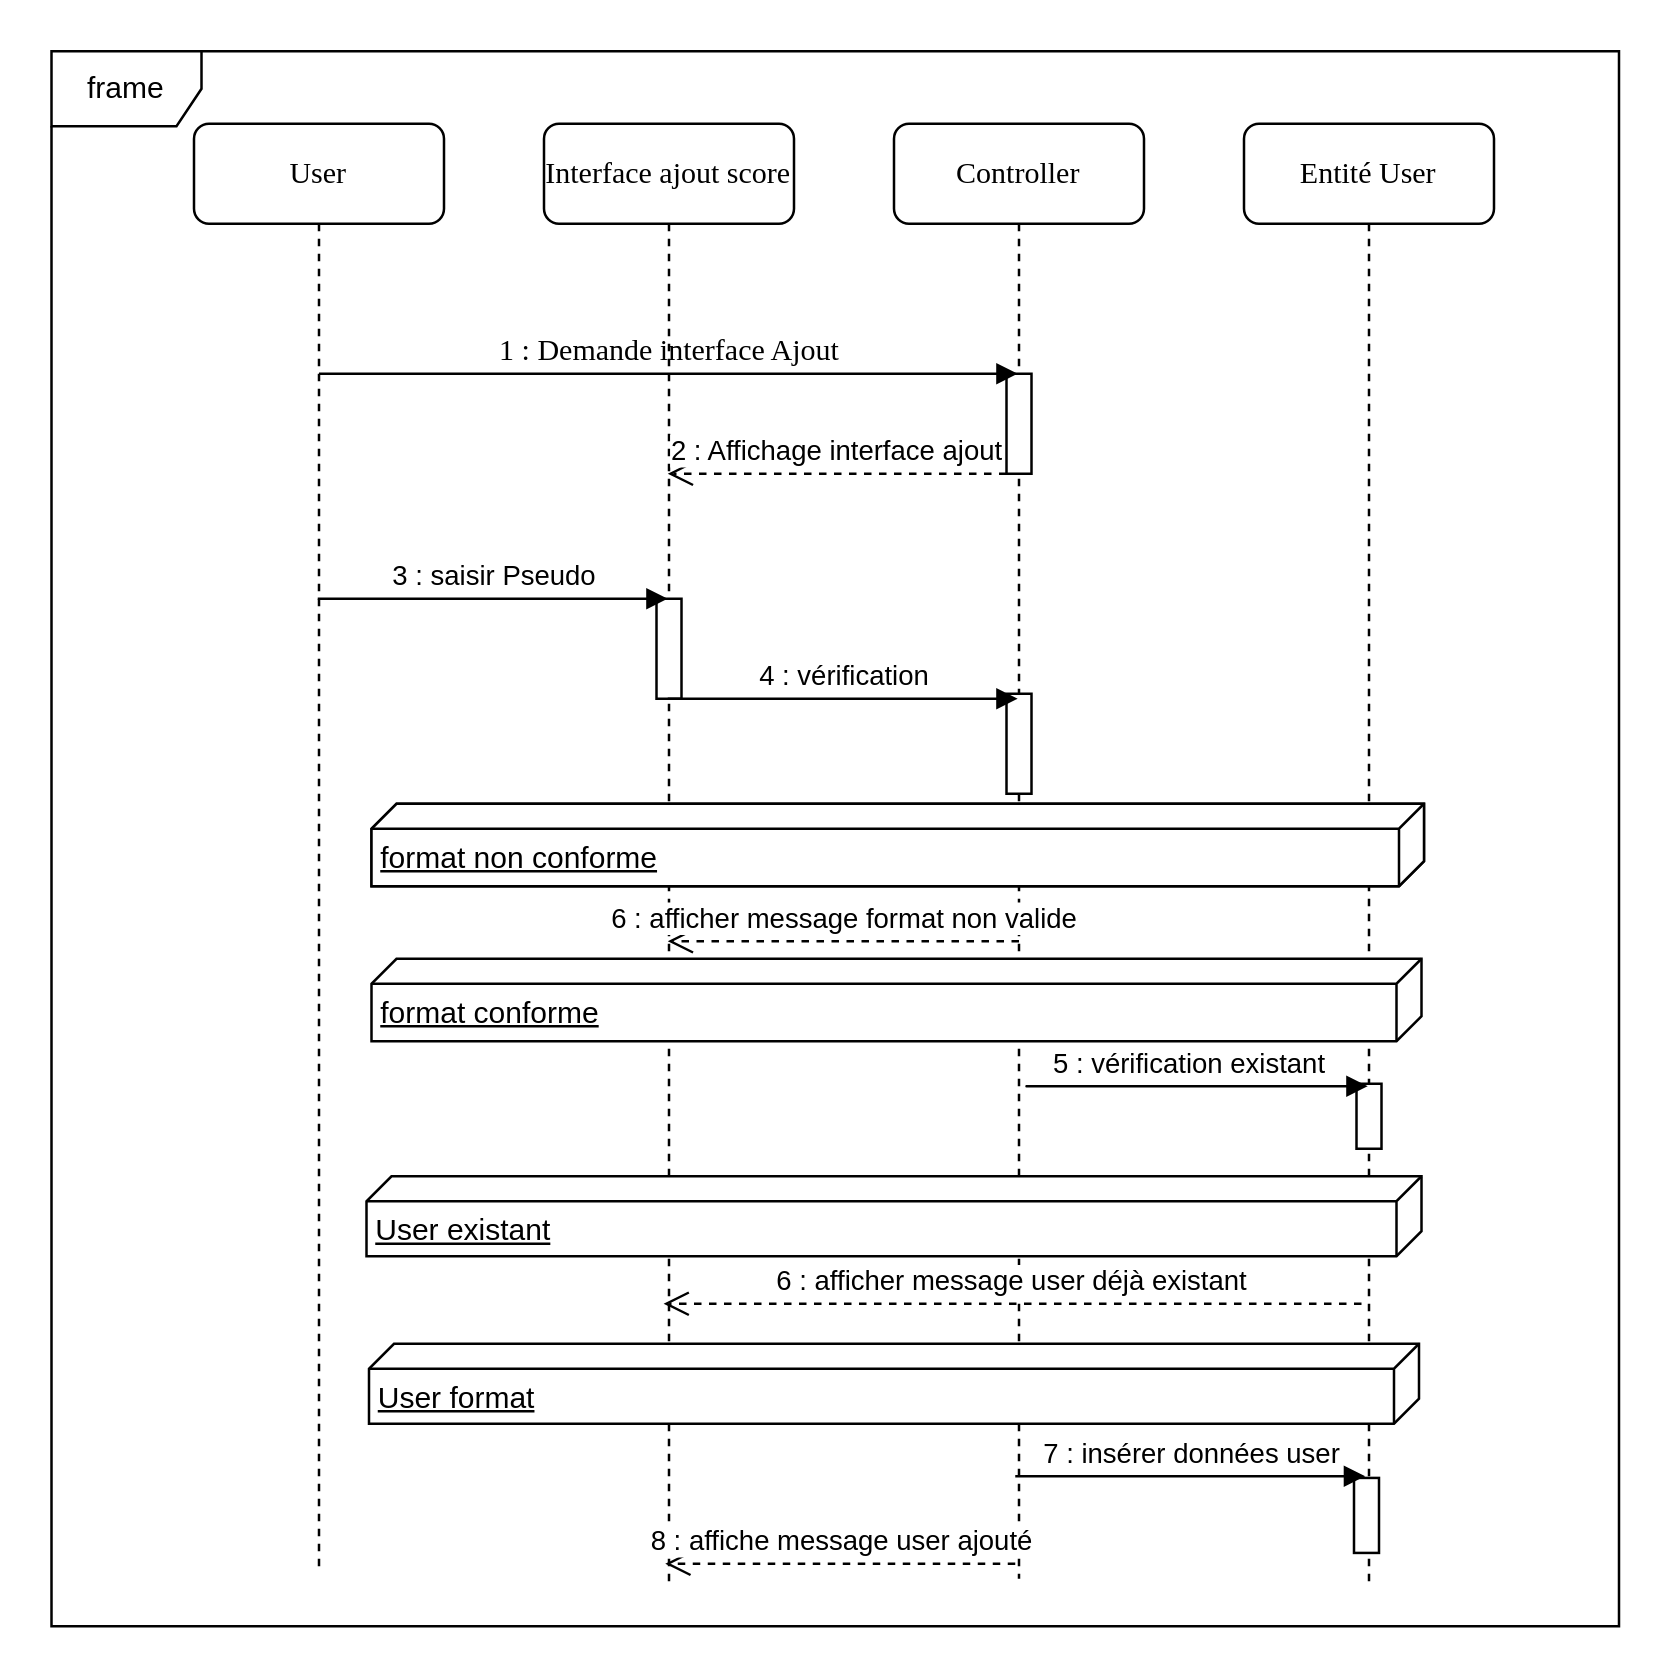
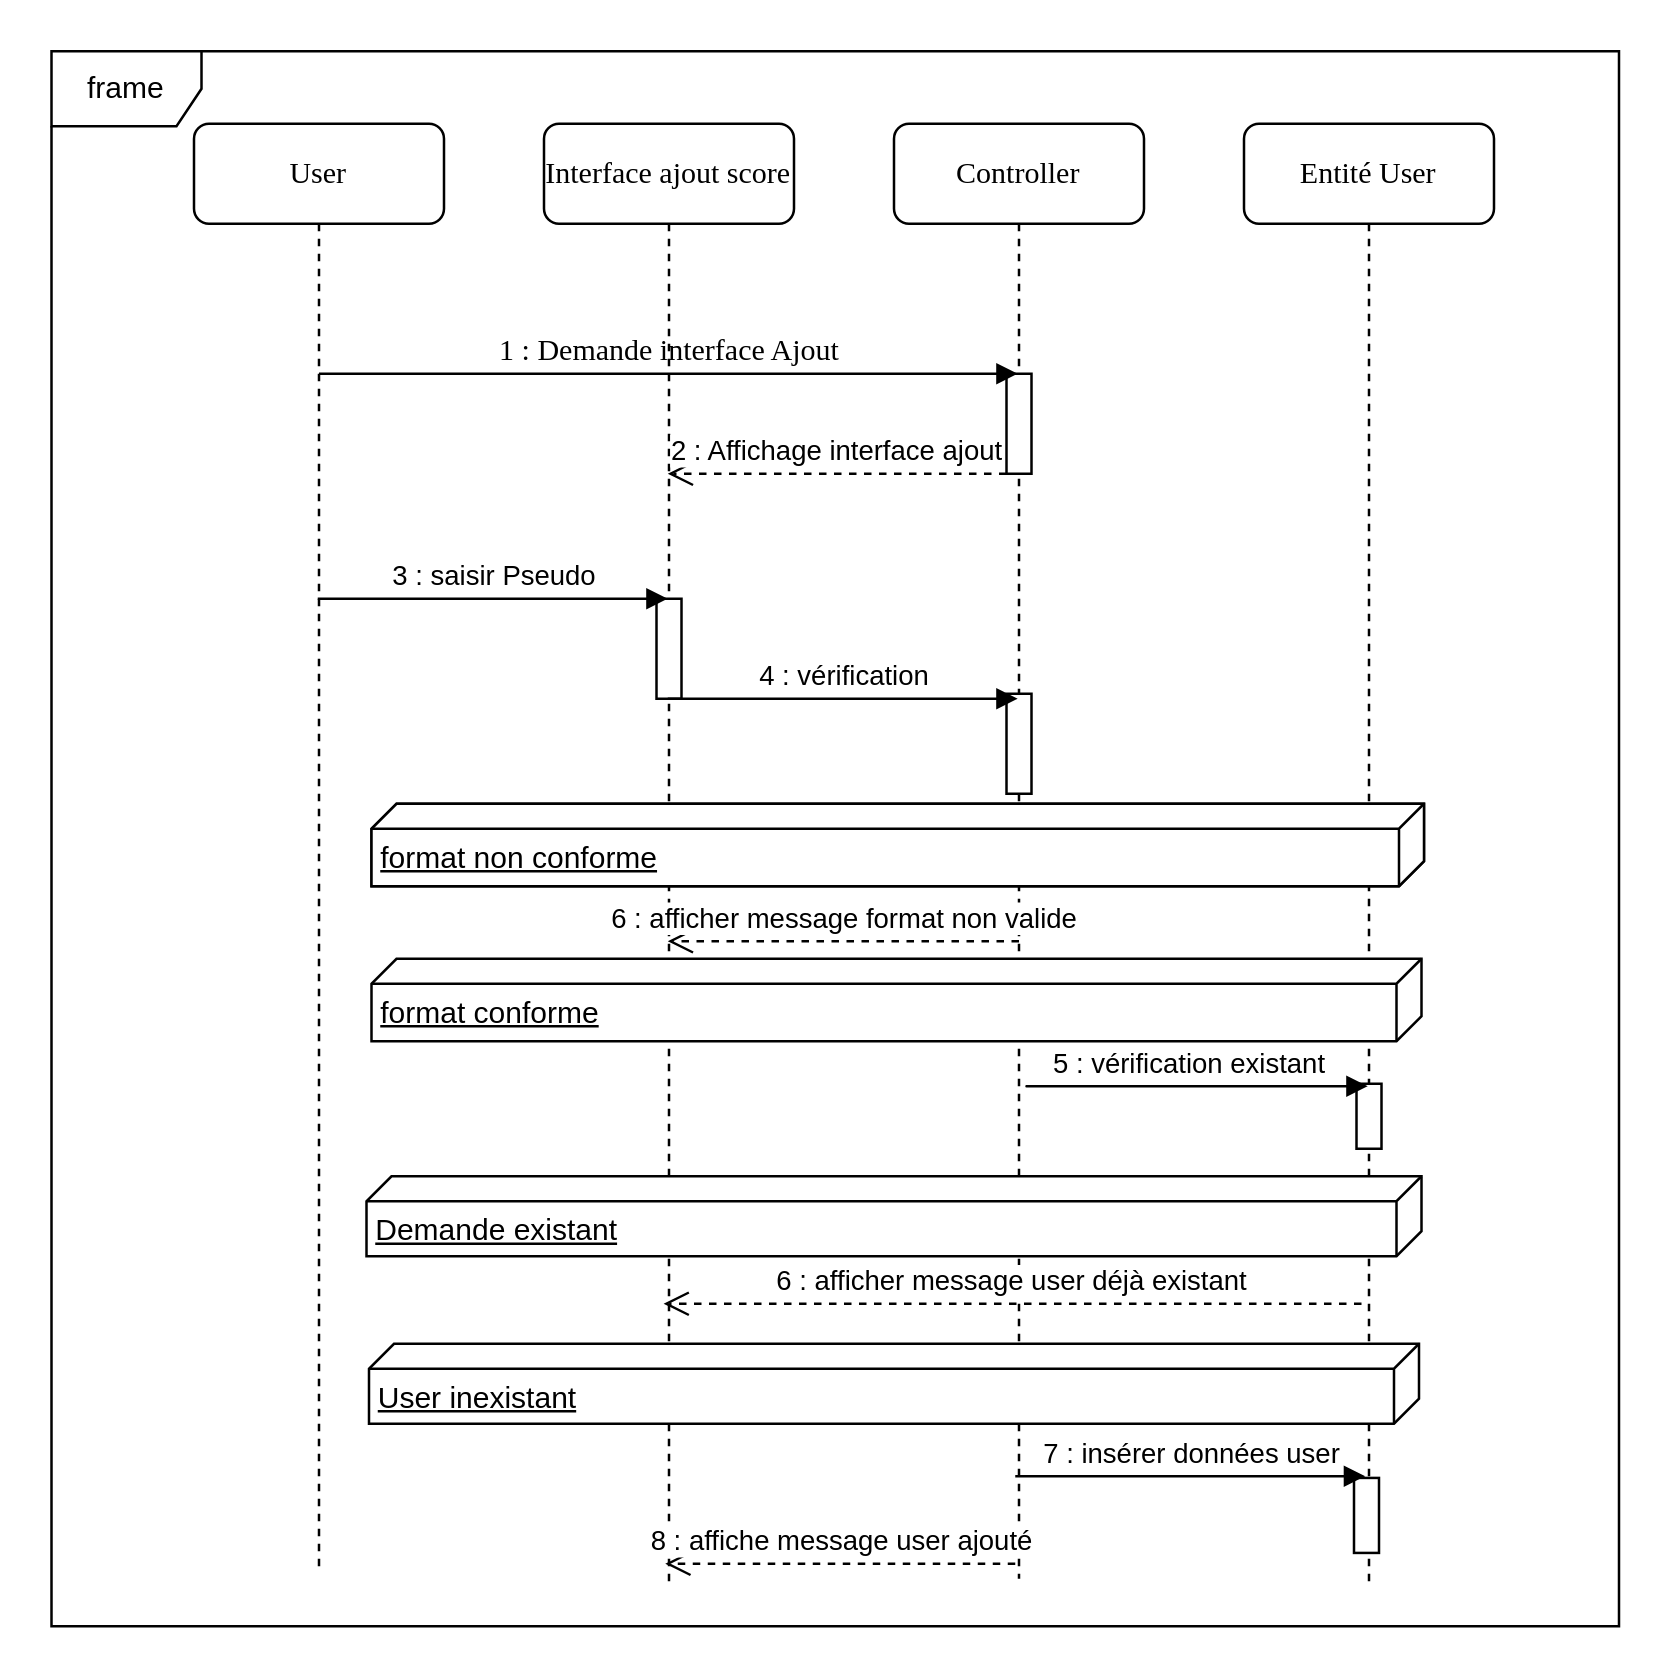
(478, 1232) -> (503, 1232)
(467, 1399) -> (493, 1399)
